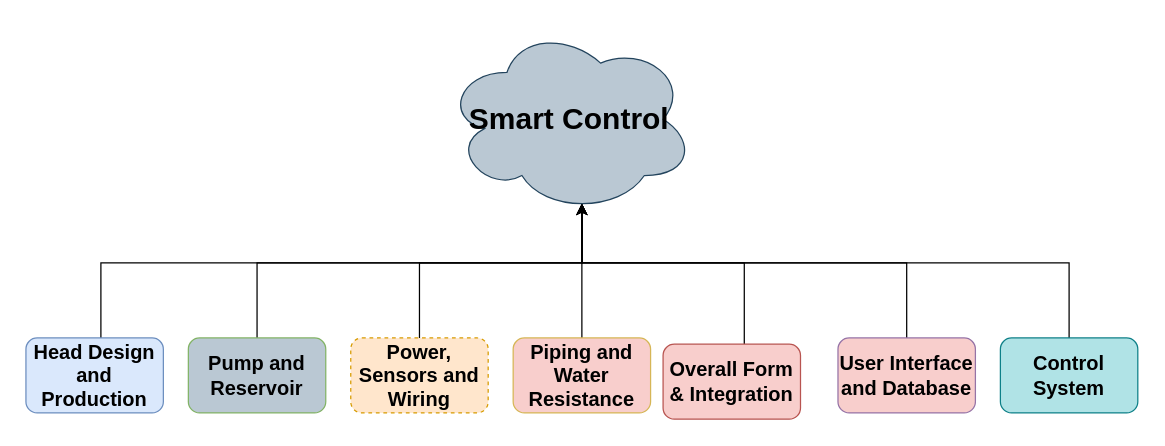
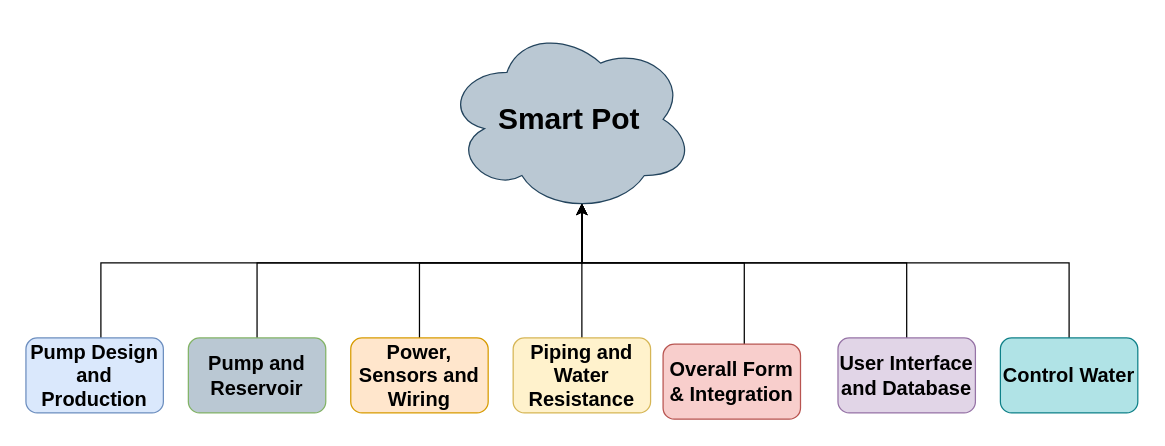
(569, 119) -> (569, 119)
(94, 376) -> (94, 376)
(419, 376) -> (419, 376)
(582, 376) -> (582, 376)
(907, 376) -> (907, 376)
(1069, 376) -> (1069, 376)
